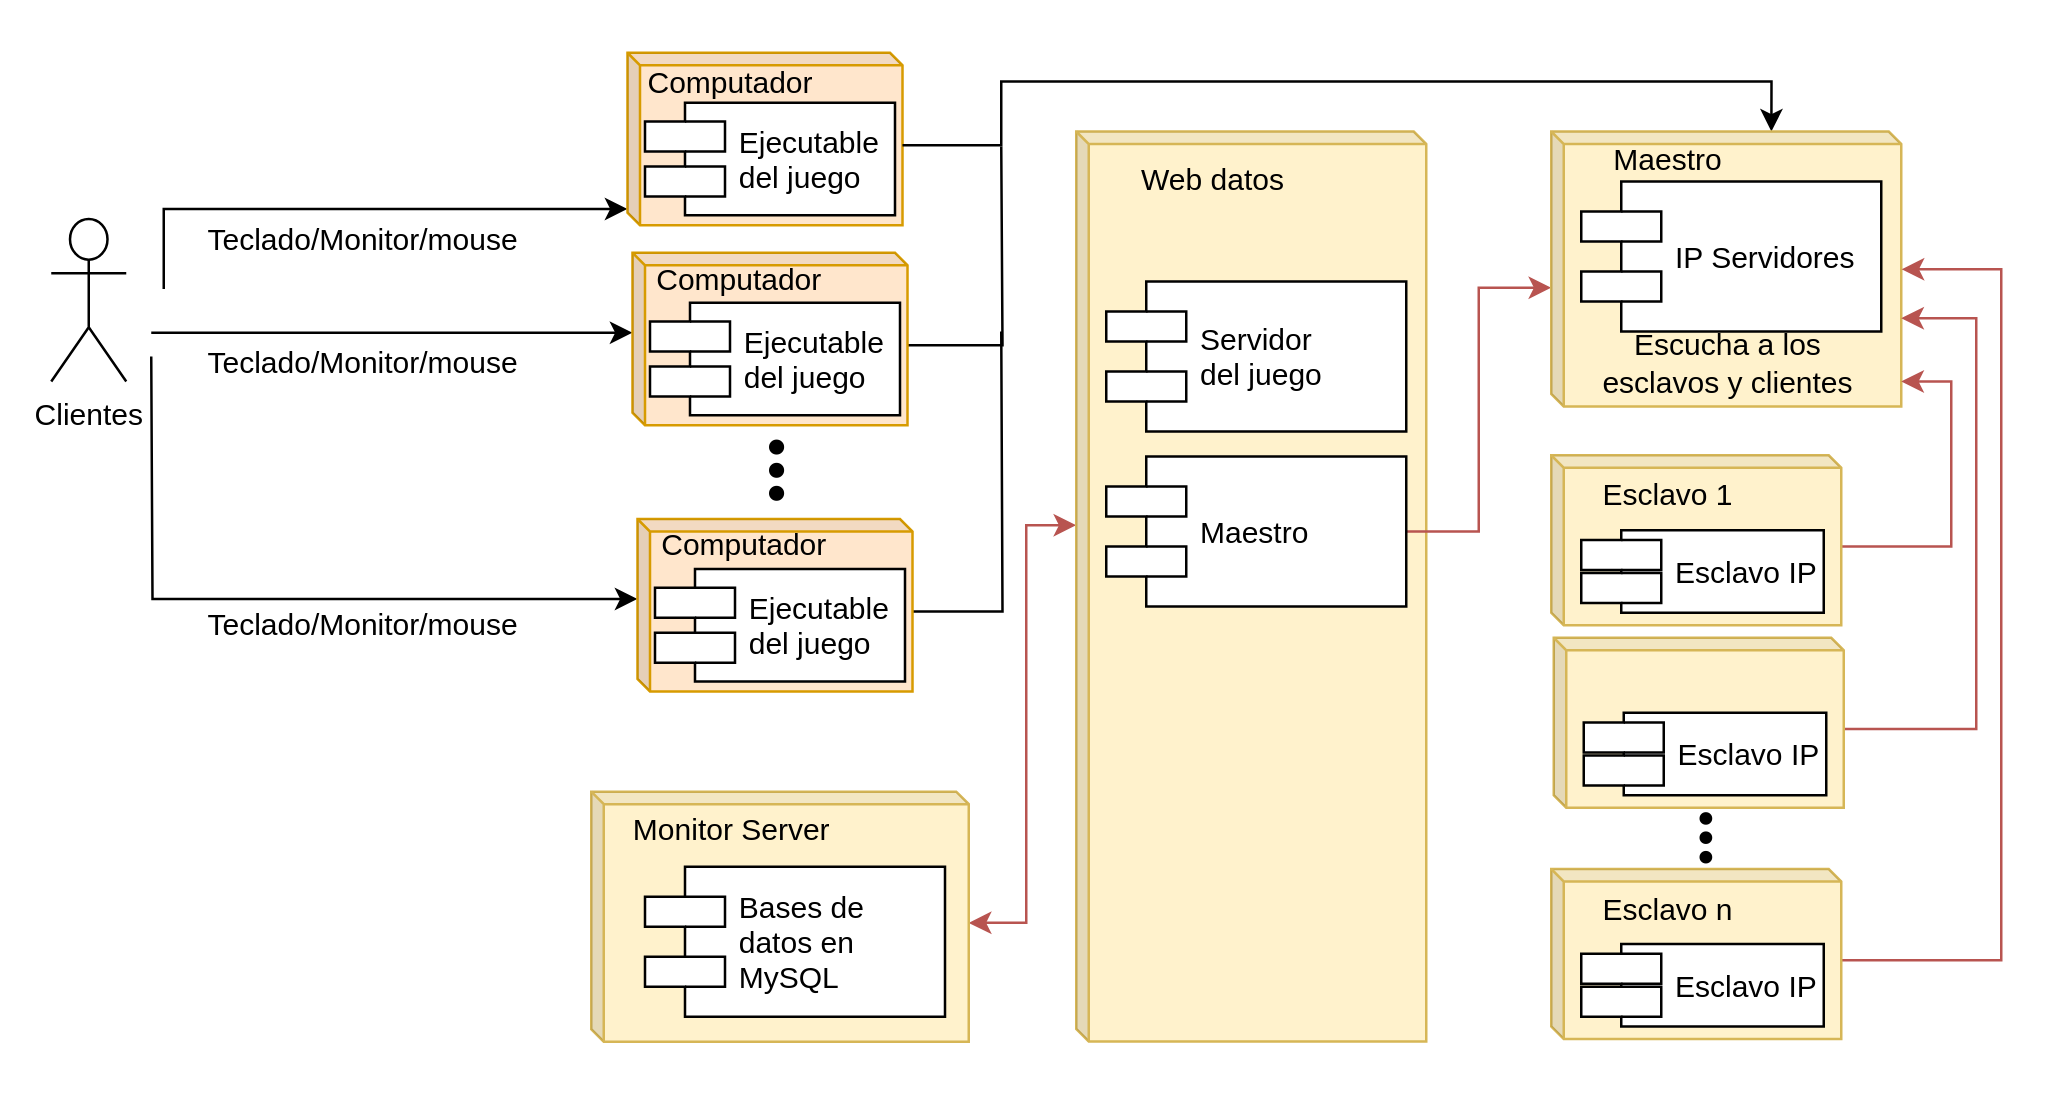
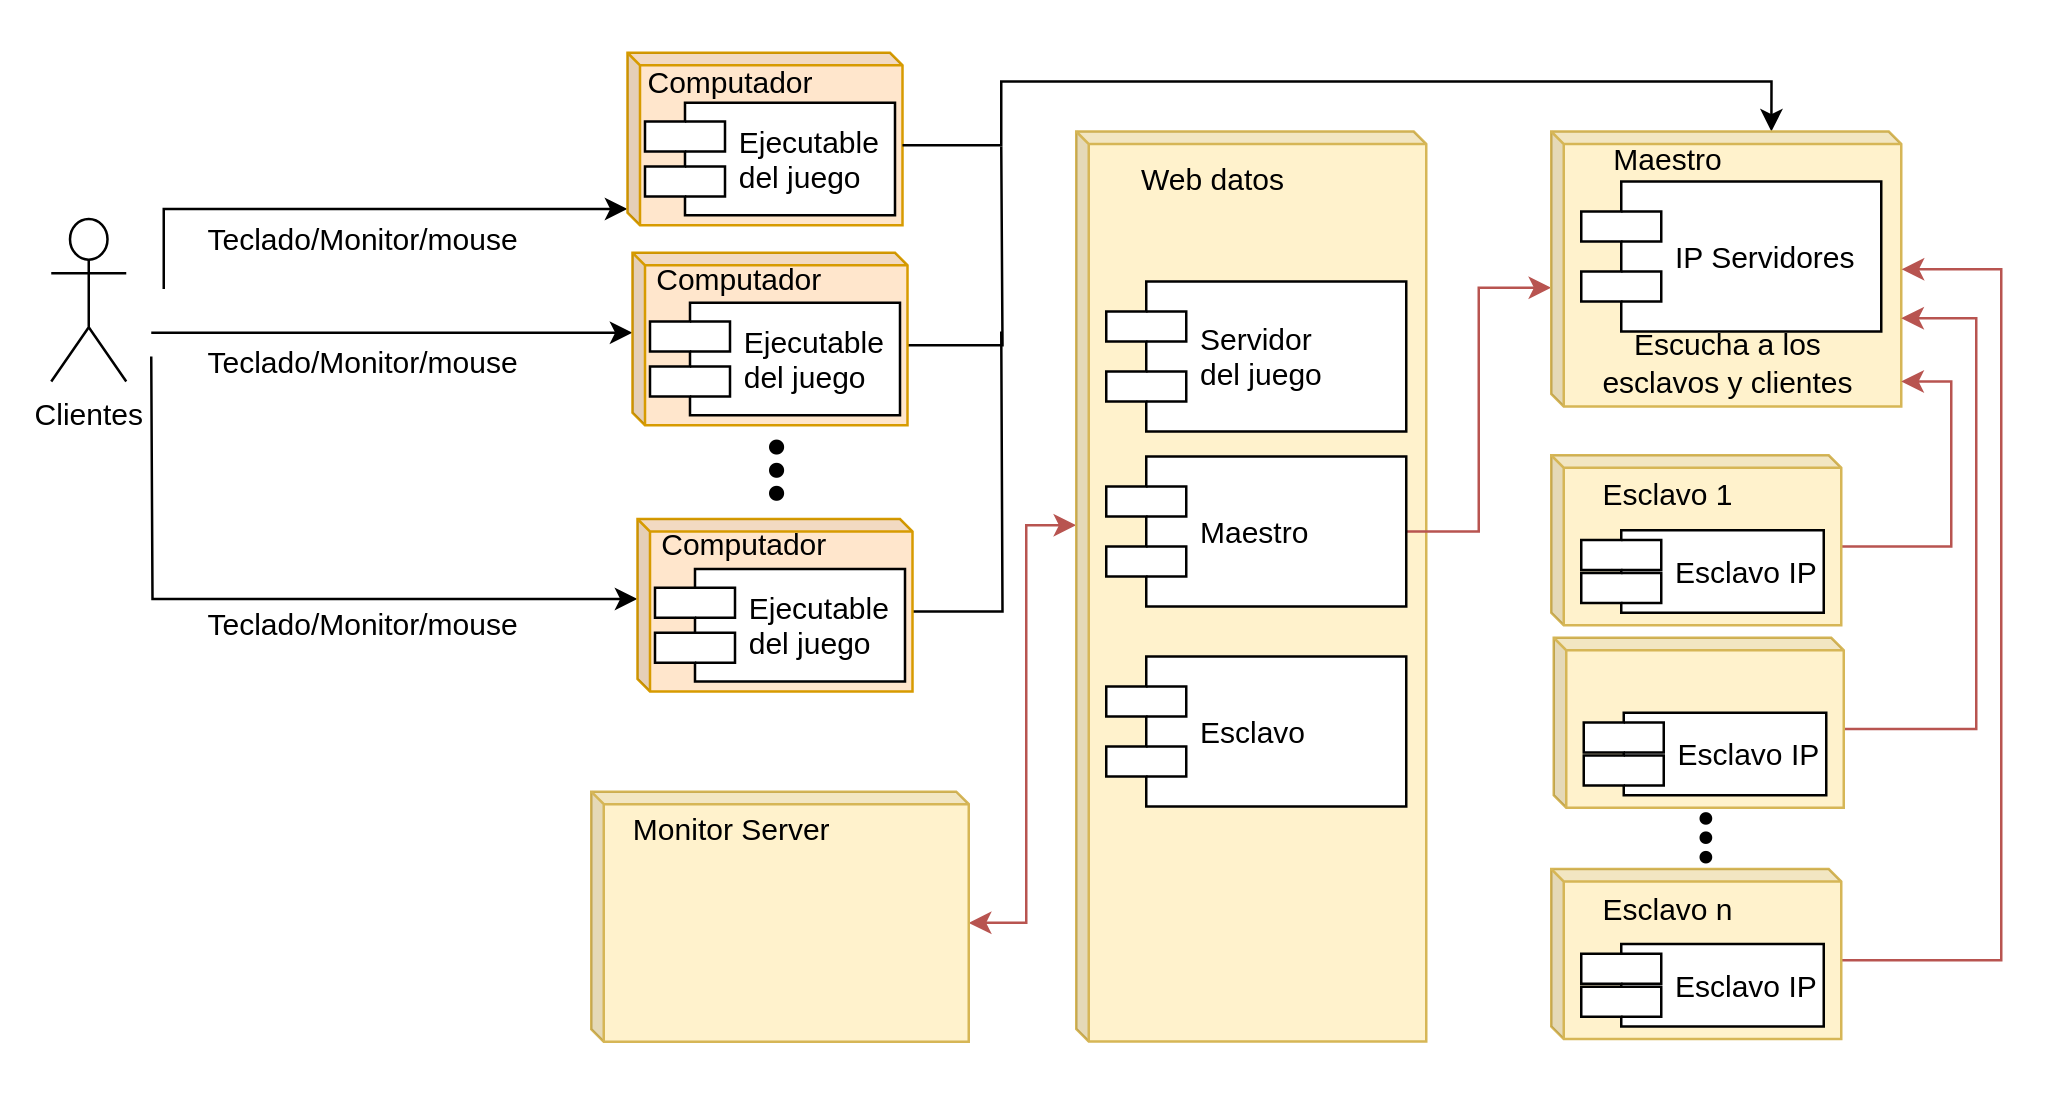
none -> (1256, 731)
(795, 941) -> none
